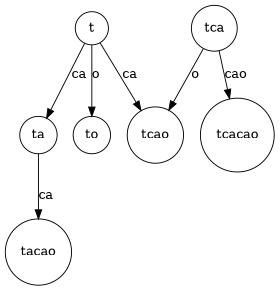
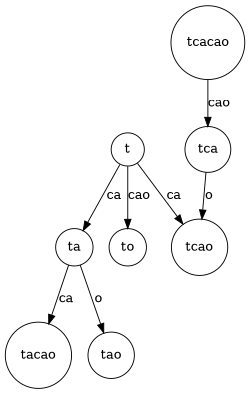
(223, 70) -> (208, 99)
(96, 74) -> (139, 196)
none -> (111, 355)
